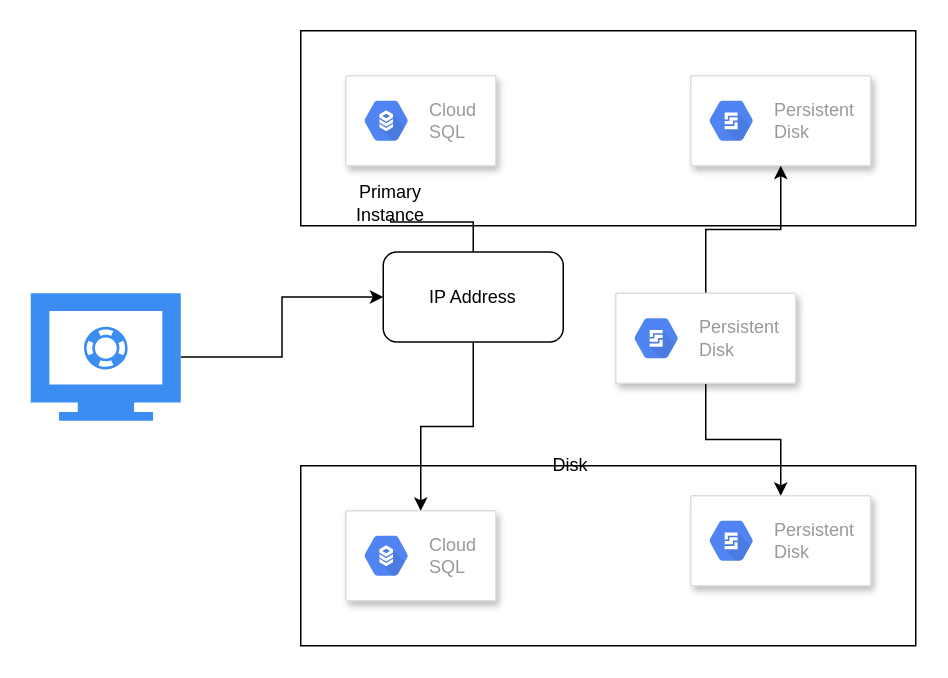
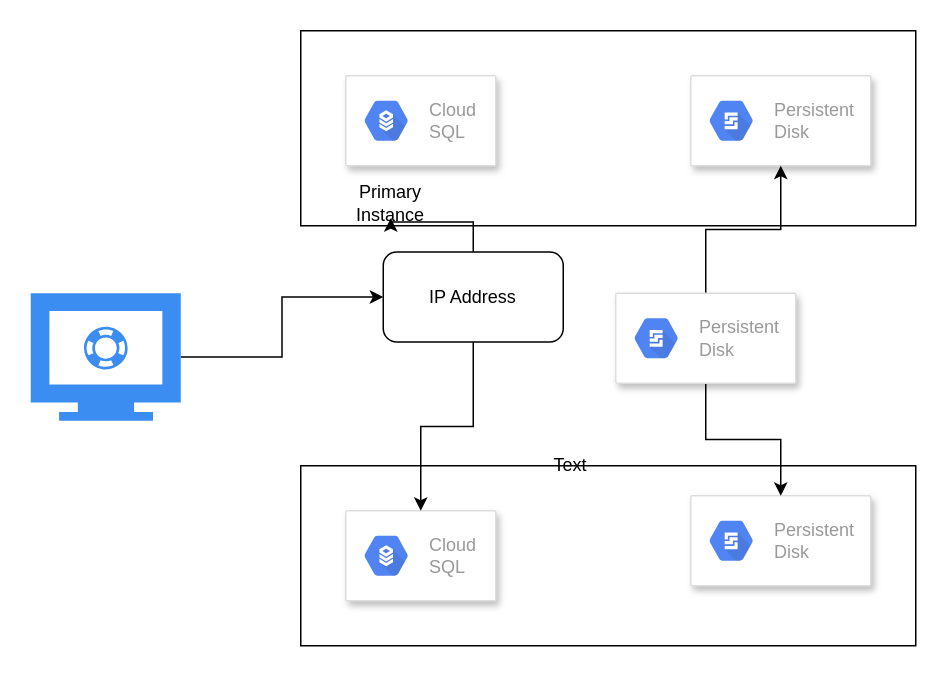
(392, 222) -> (391, 222)
(571, 466) -> (571, 466)
